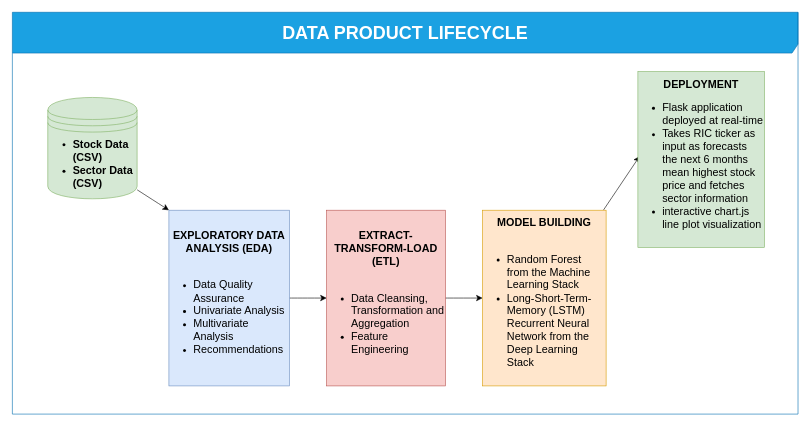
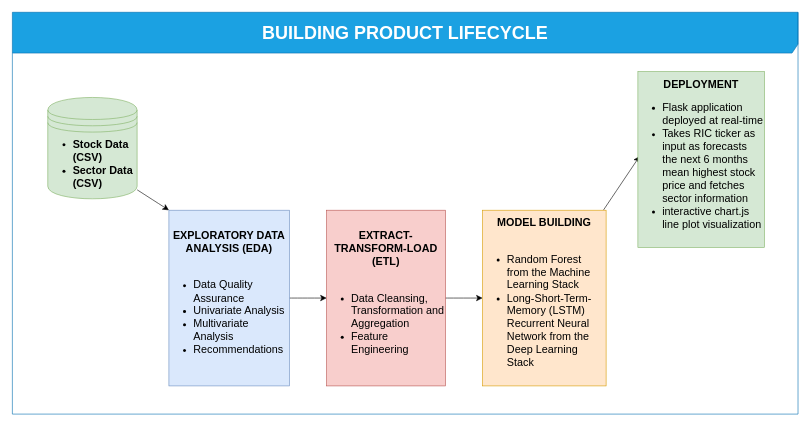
(405, 33) -> (405, 33)
